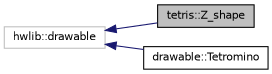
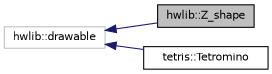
(206, 16) -> (206, 16)
(206, 58) -> (206, 58)
